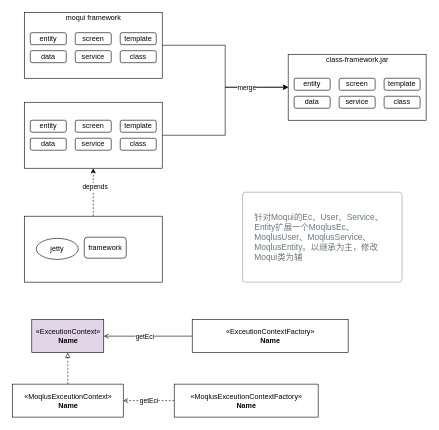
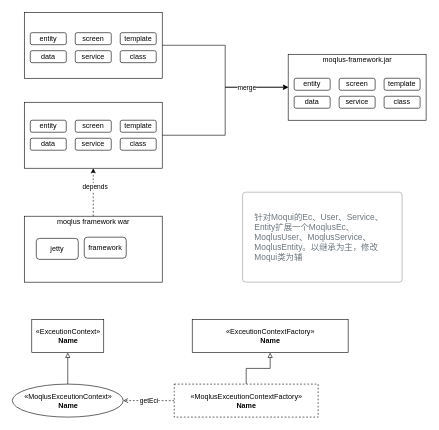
(93, 18) -> none
(358, 60) -> (358, 60)
none -> (93, 222)
(57, 249) -> (57, 249)
(68, 336) -> (68, 336)
(149, 336) -> none
none -> (255, 369)
(68, 371) -> (68, 371)
(68, 401) -> (68, 401)
(246, 401) -> (246, 401)
